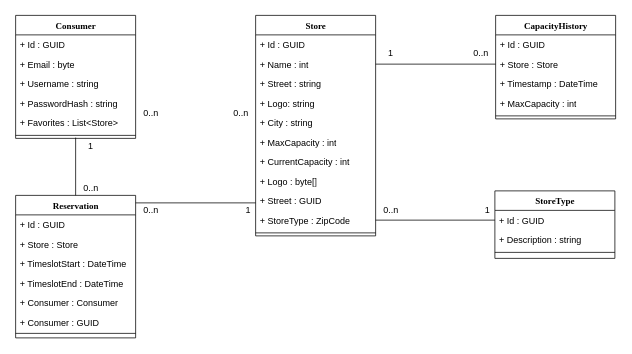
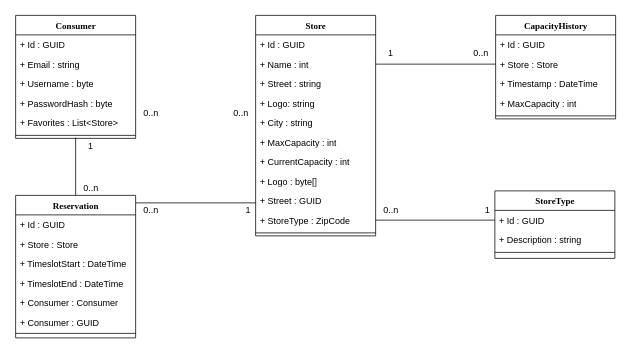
(48, 65) -> (52, 65)
(62, 85) -> (58, 85)
(73, 104) -> (69, 104)
